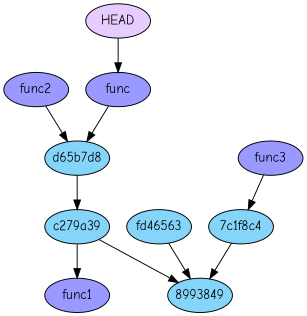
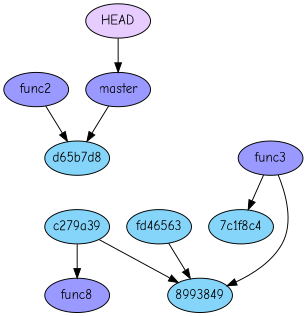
(118, 90) -> (118, 90)
(77, 188) -> none
(223, 257) -> (284, 239)
(77, 295) -> (77, 295)
